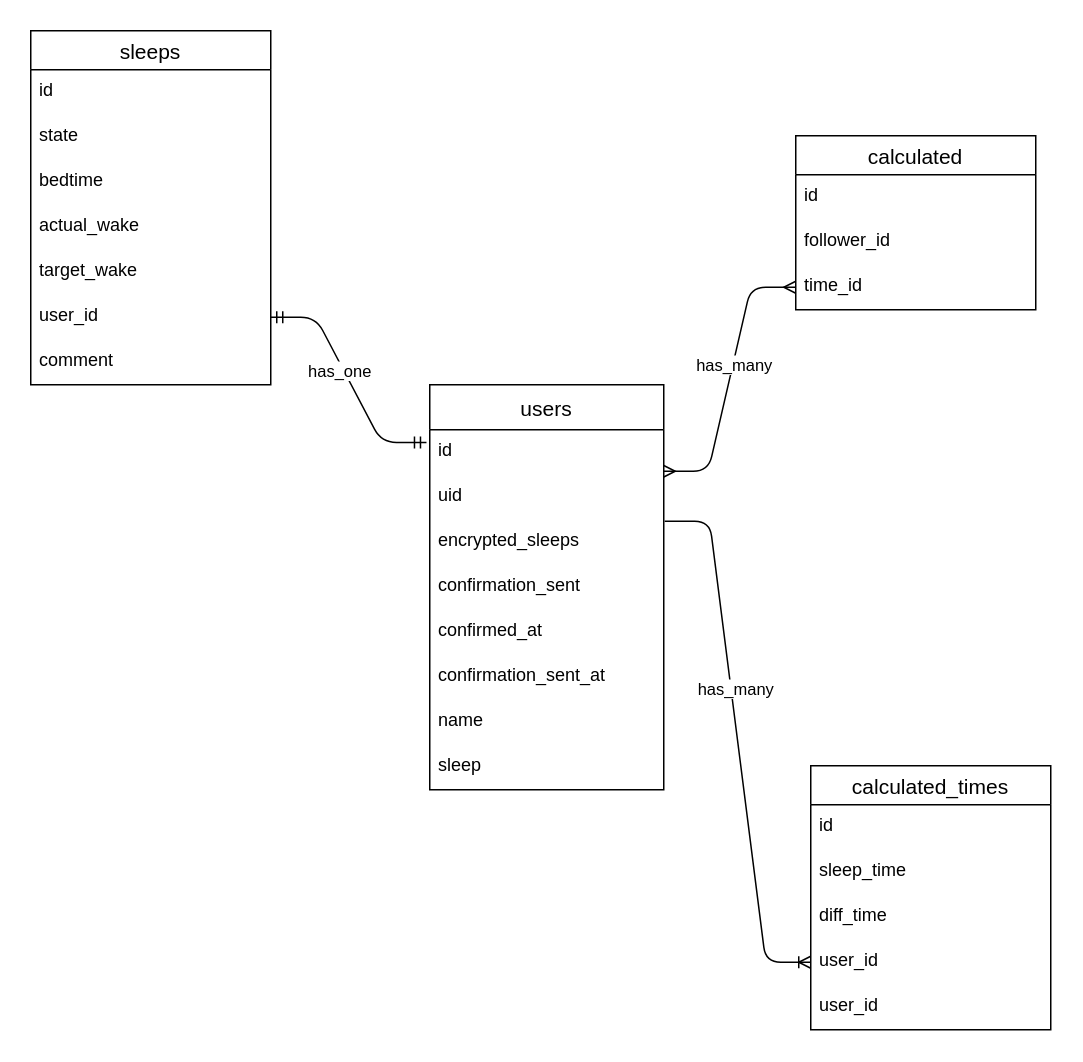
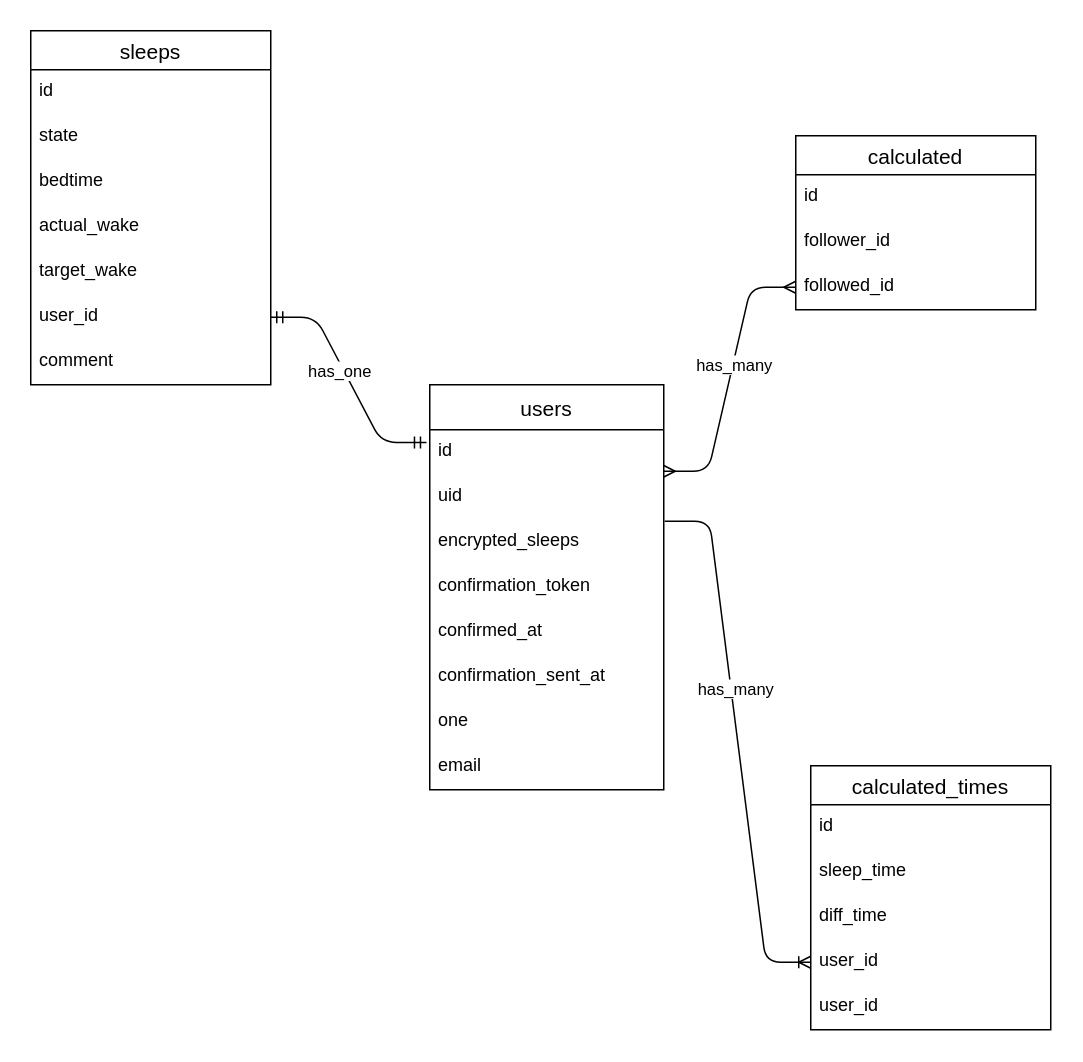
(835, 285) -> (852, 285)
(519, 585) -> (524, 585)
(458, 720) -> (453, 720)
(461, 765) -> (459, 765)
